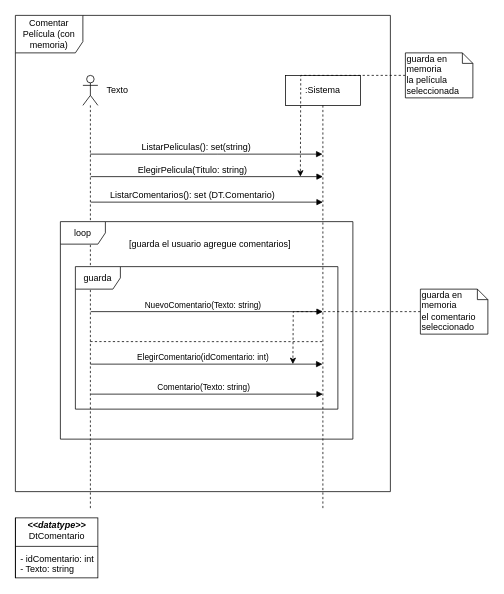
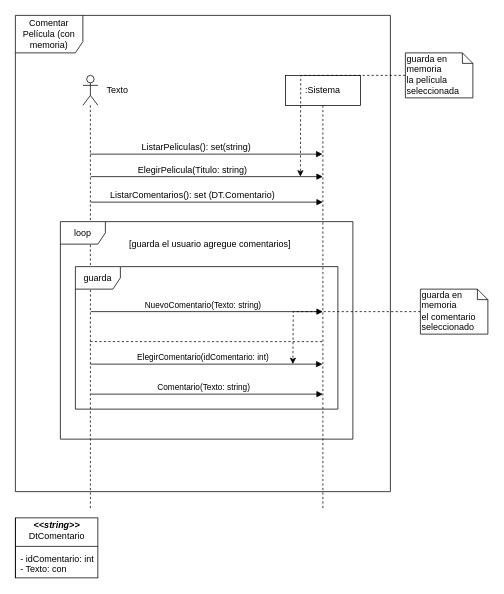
(57, 526) -> (57, 526)
(61, 565) -> (61, 565)
